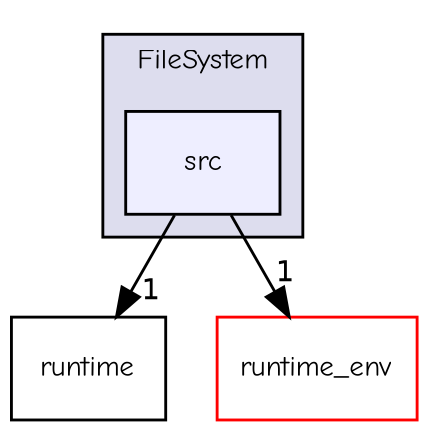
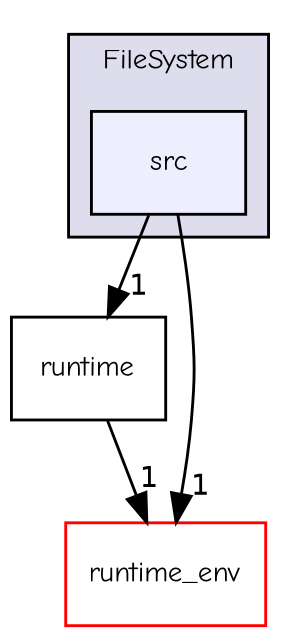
none -> (122, 458)
